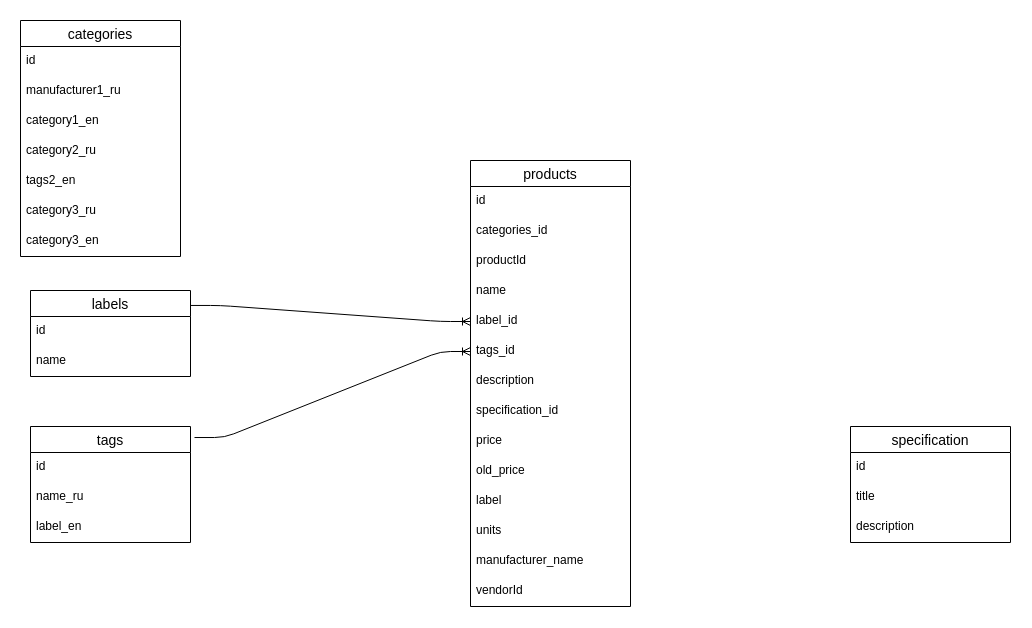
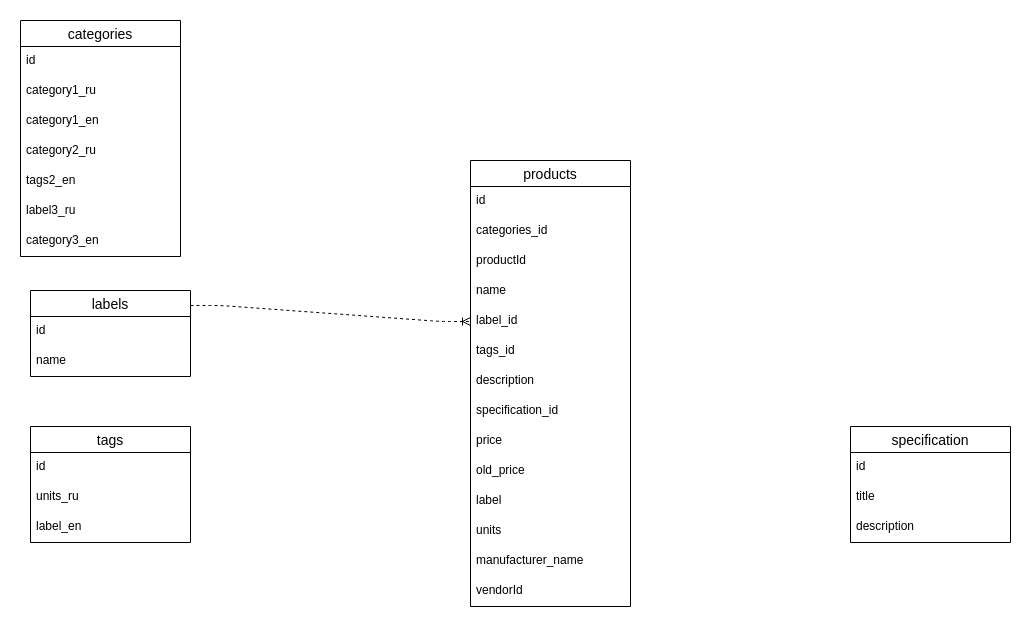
(80, 90) -> (66, 90)
(66, 210) -> (53, 210)
(329, 313) -> (329, 313)
(332, 395) -> none
(60, 496) -> (61, 496)
